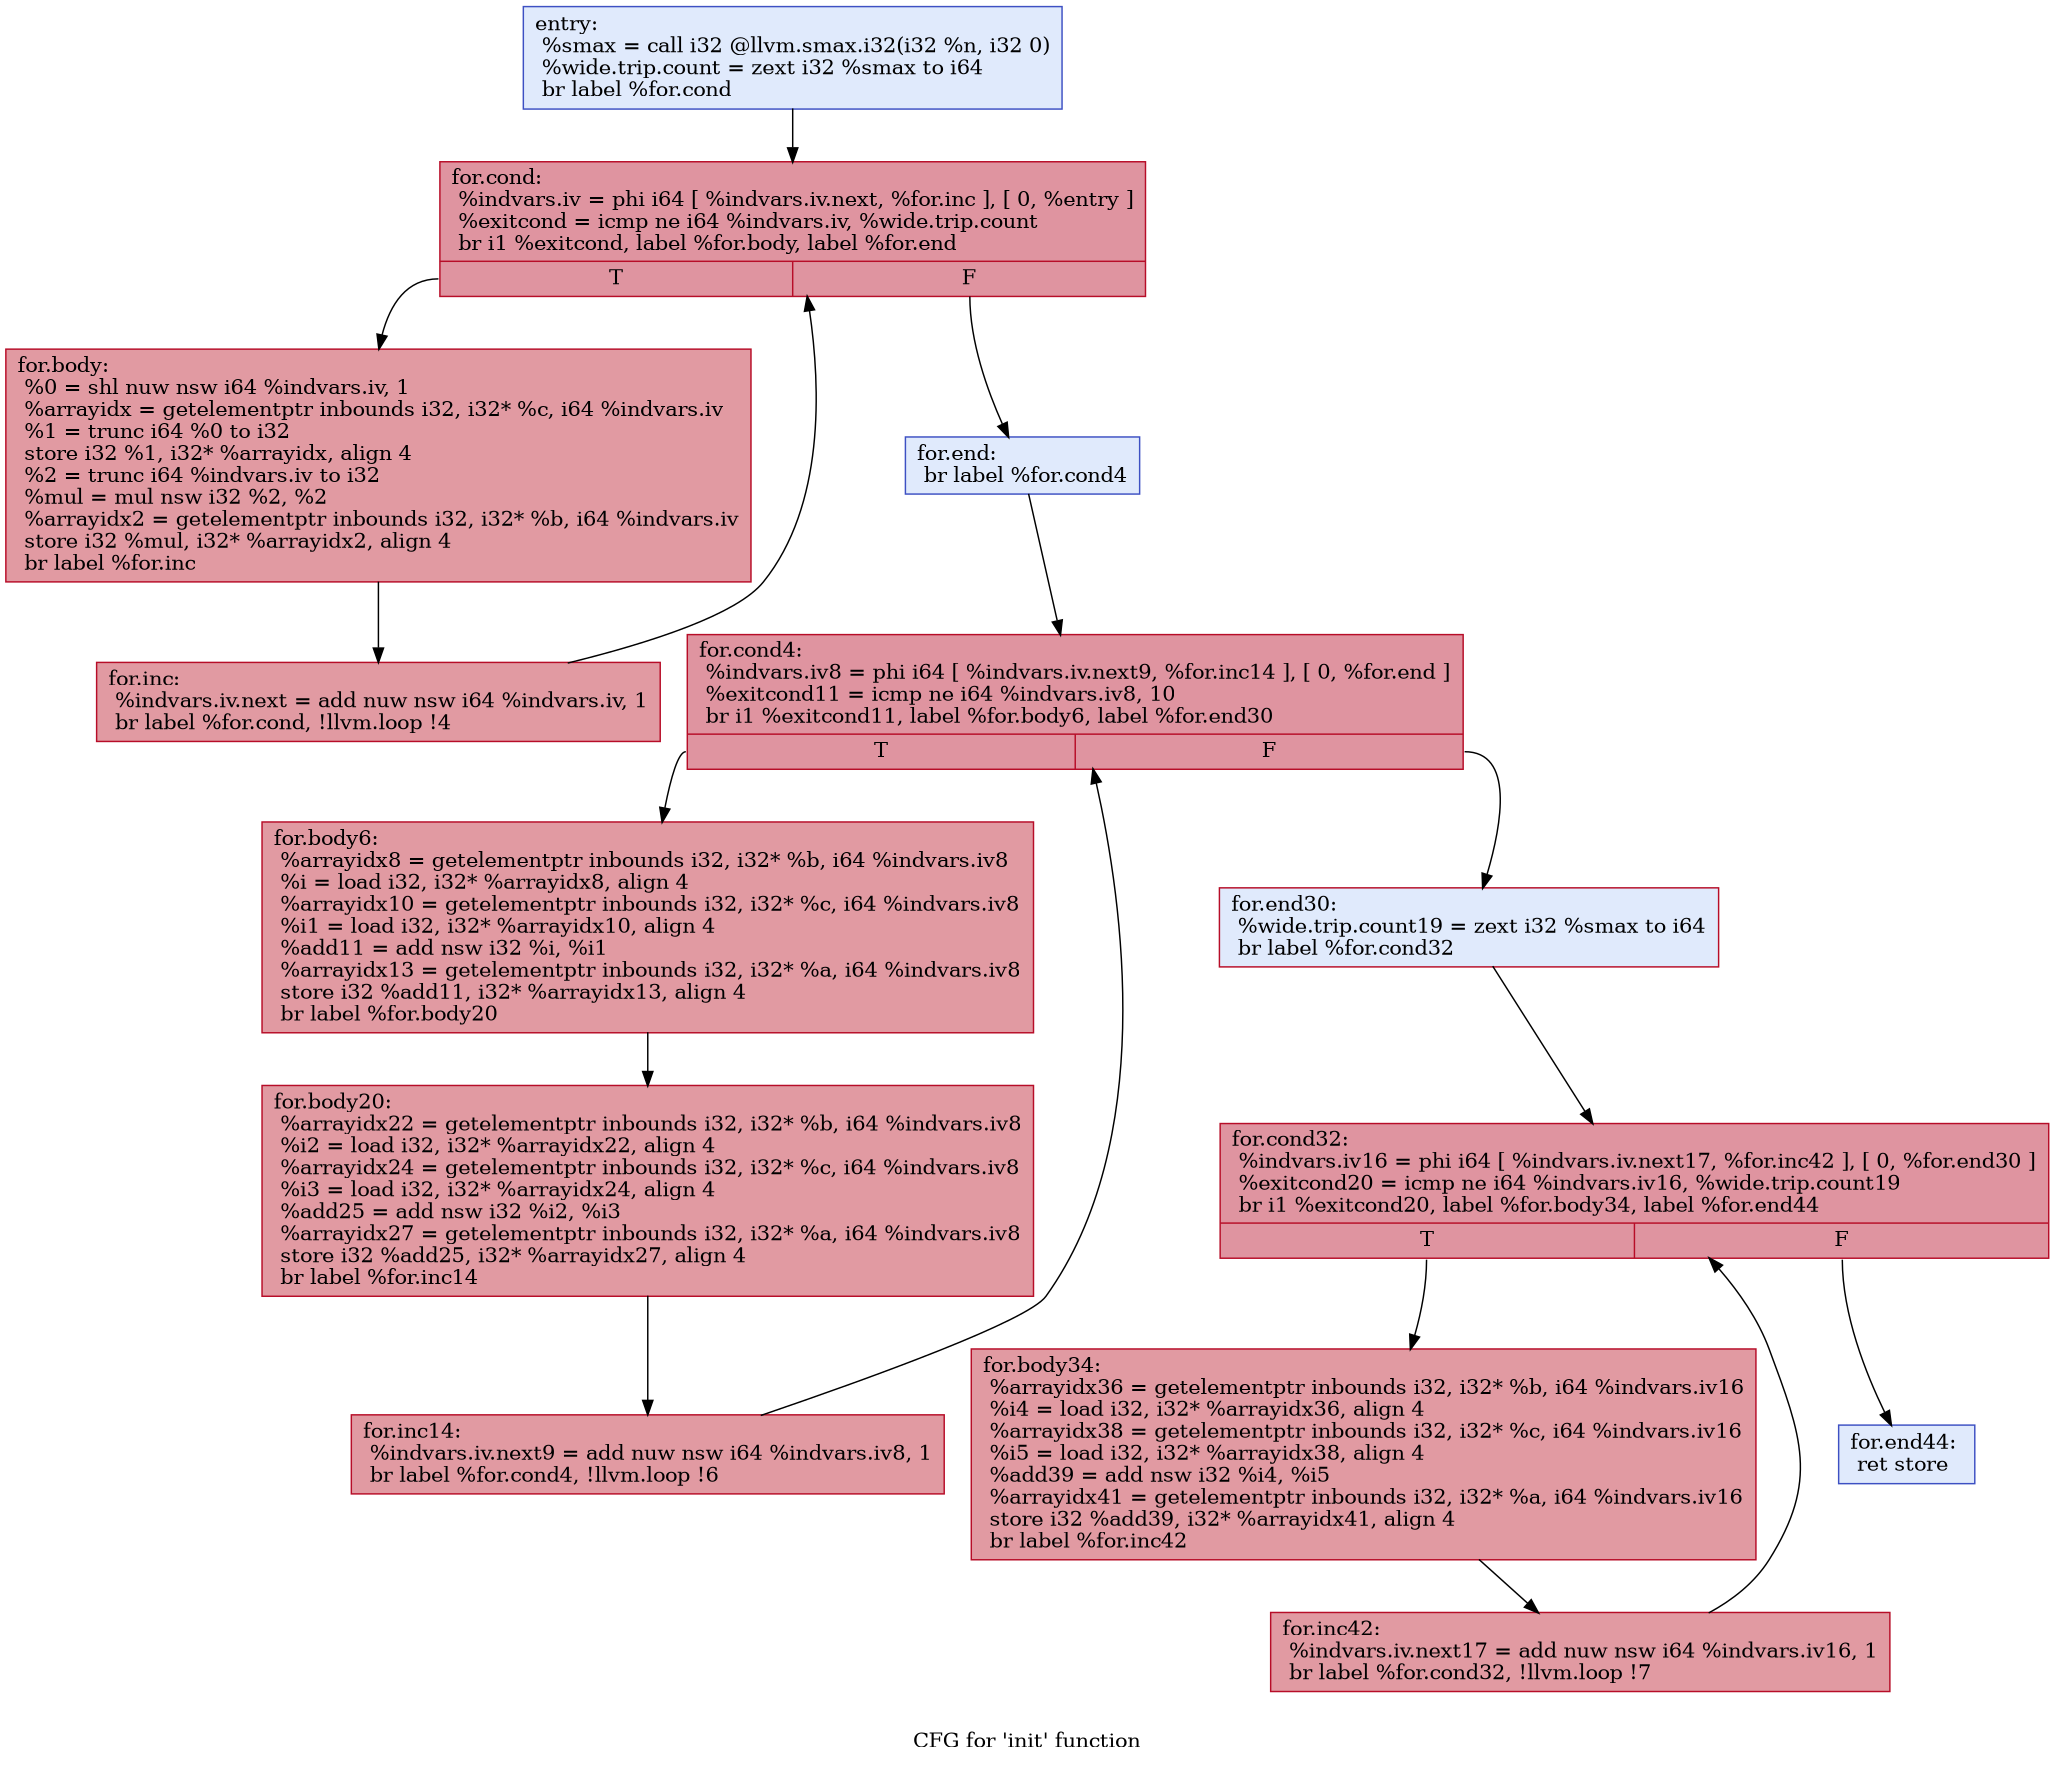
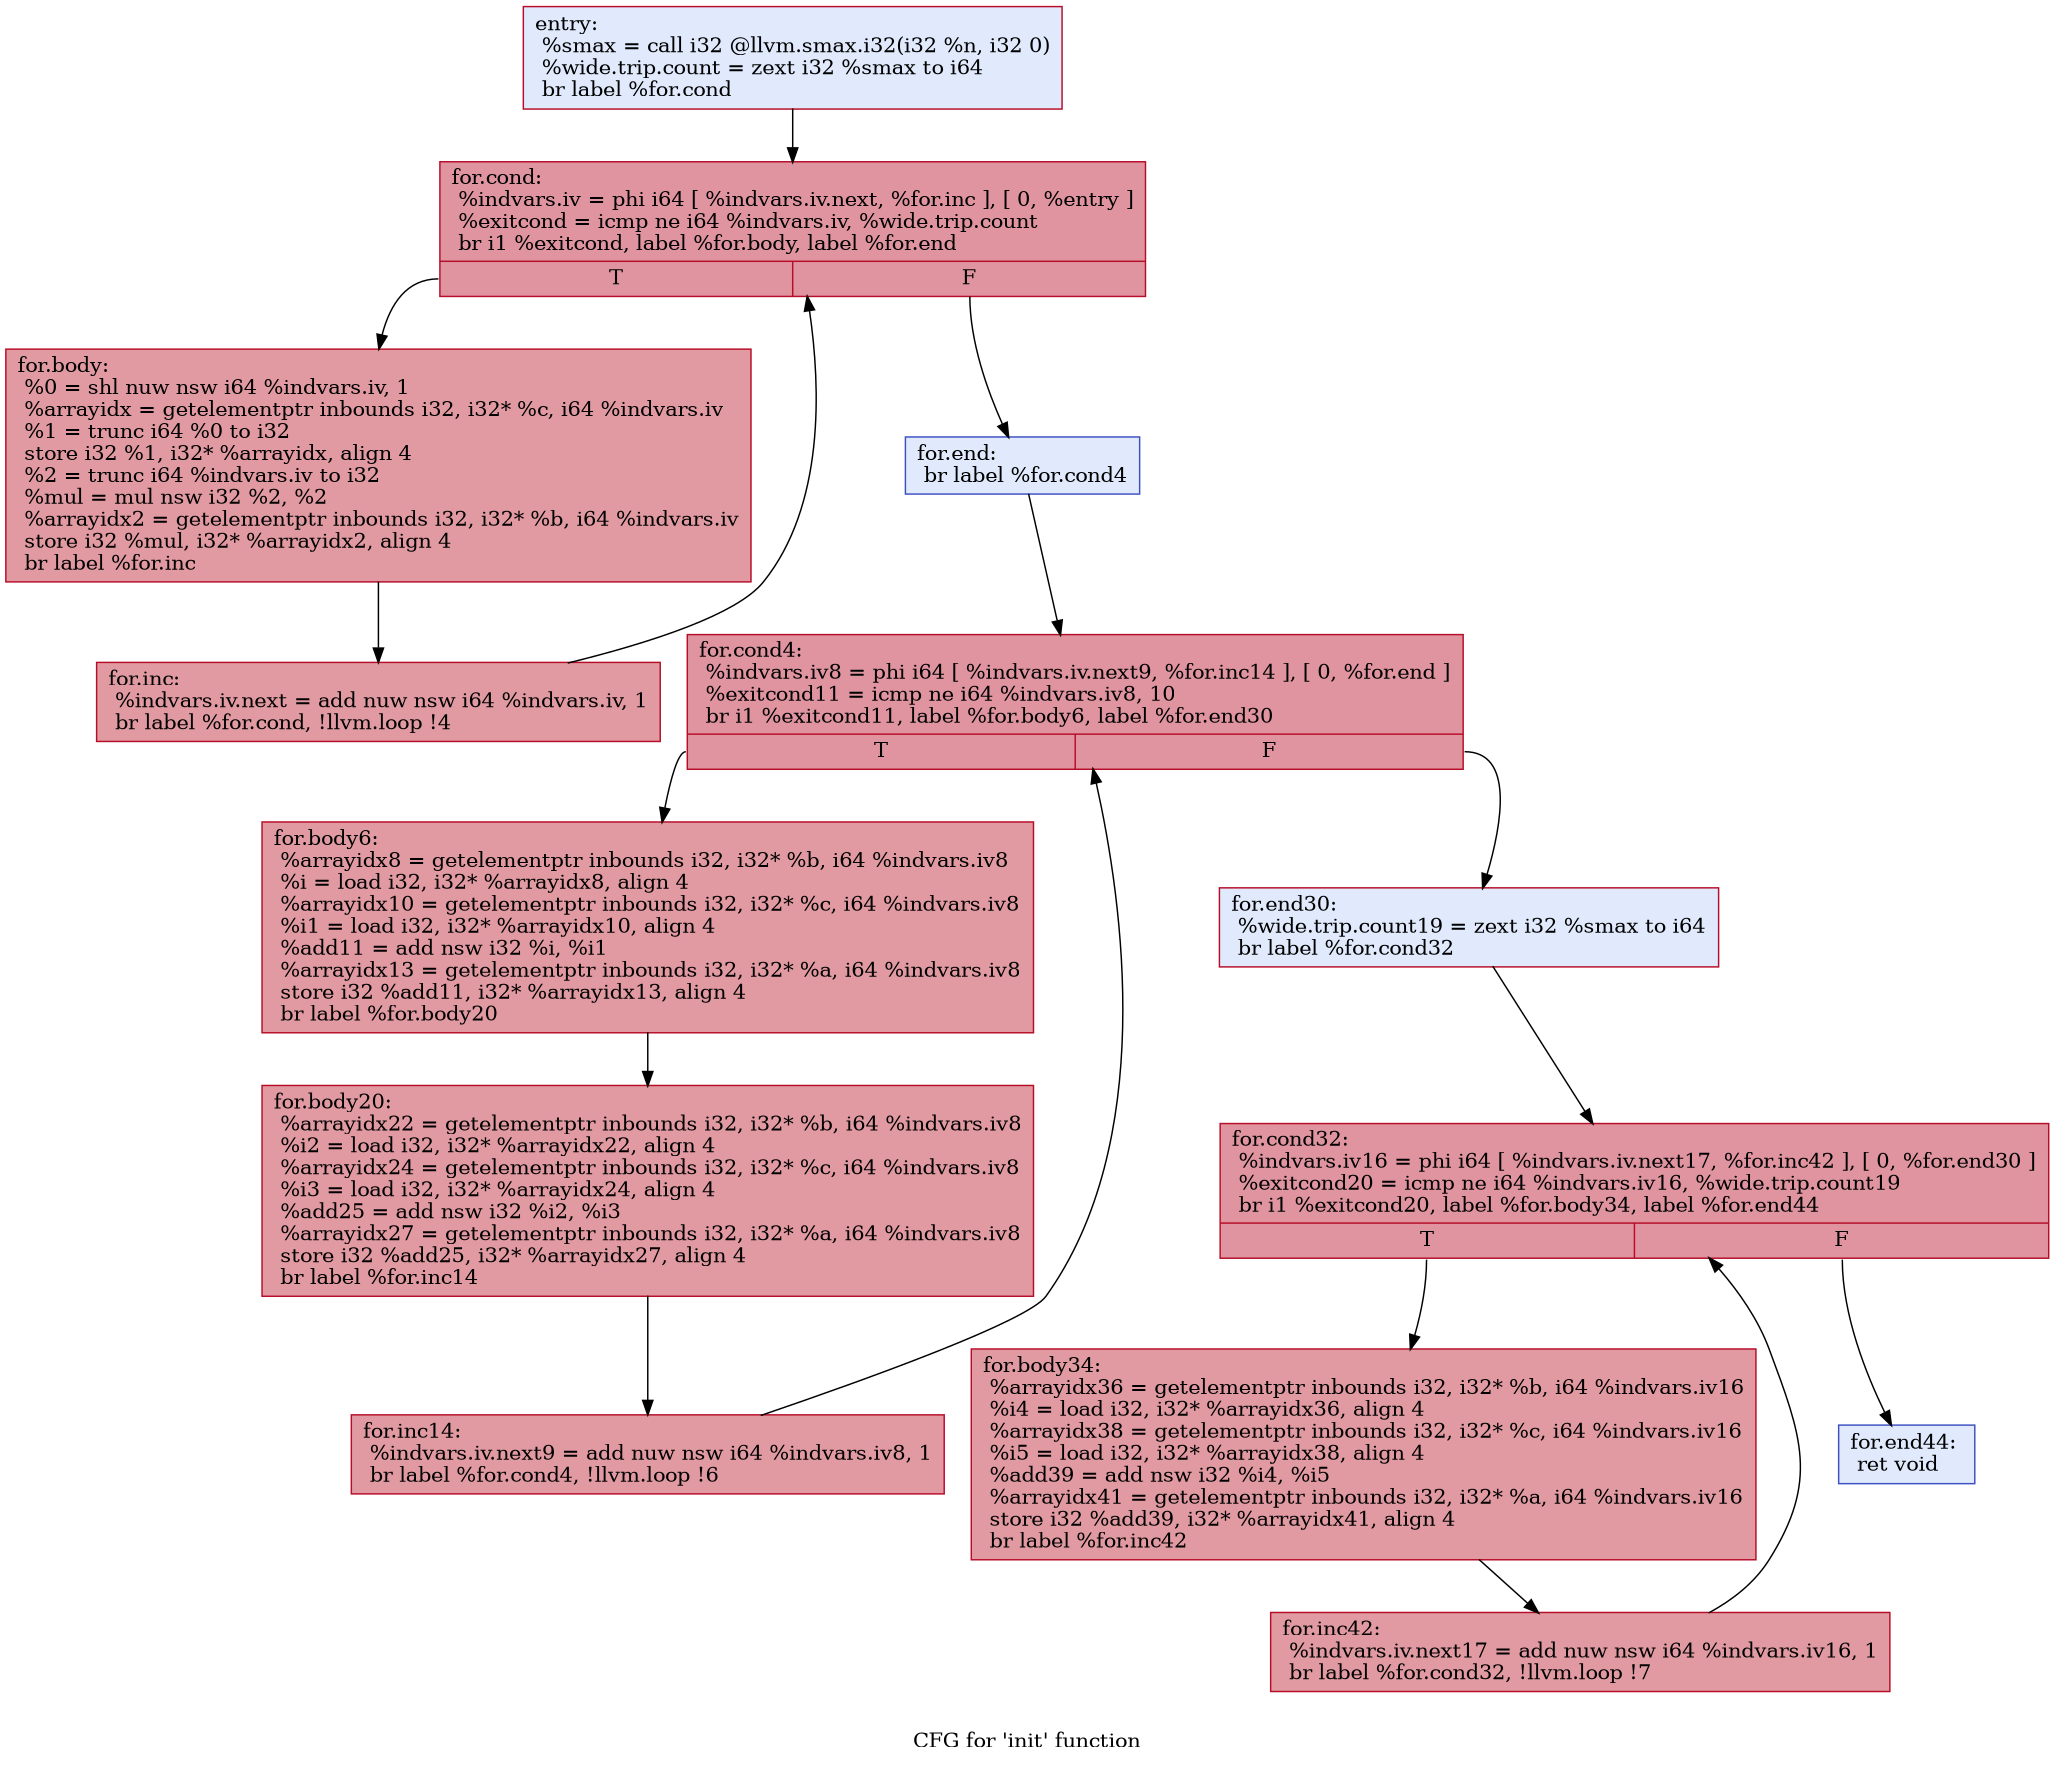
(793, 58) -> (793, 58)
(1899, 1465) -> (1895, 1465)
